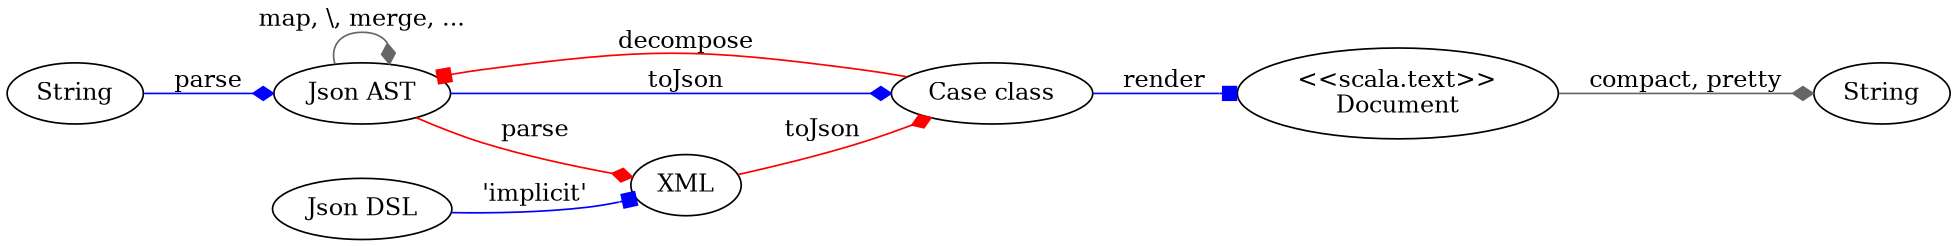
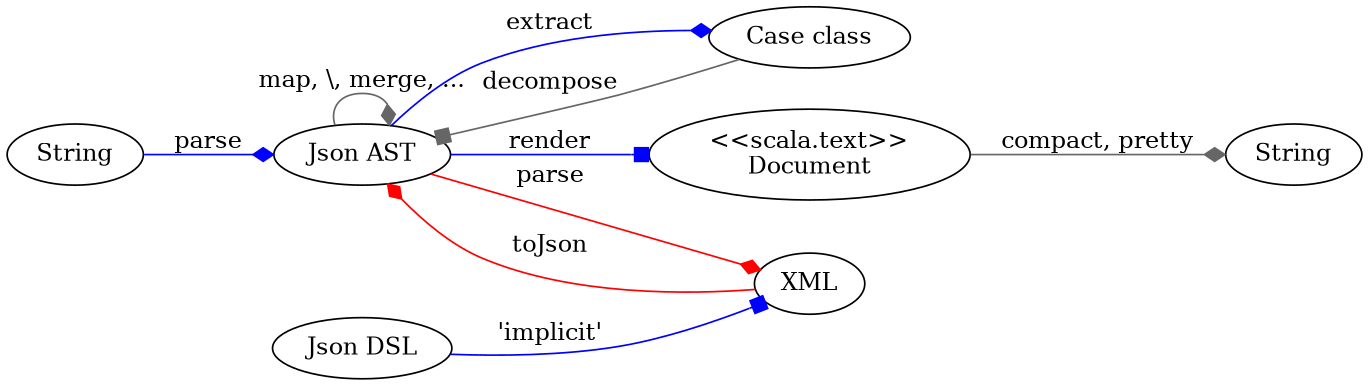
(681, 53) -> (597, 100)
(686, 81) -> (550, 23)
(1156, 93) -> (541, 155)
(826, 153) -> (567, 282)
